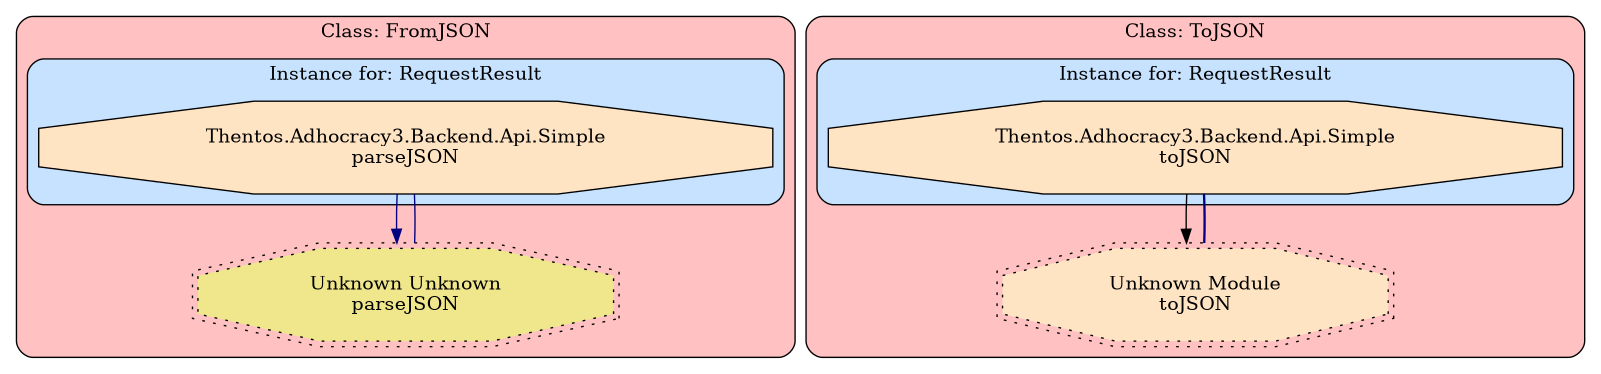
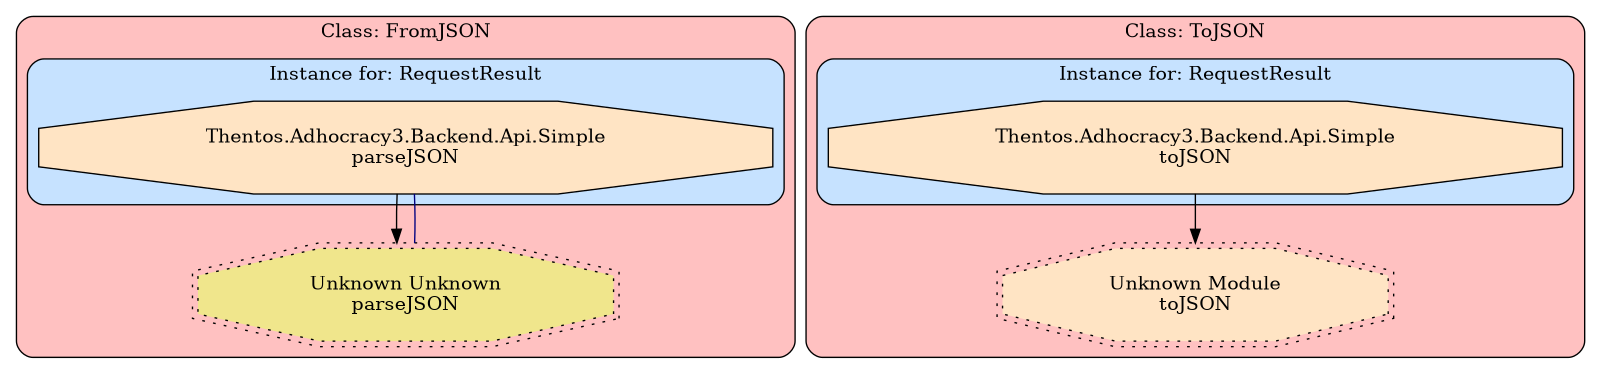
(397, 213) -> (397, 213)
(1205, 218) -> none
